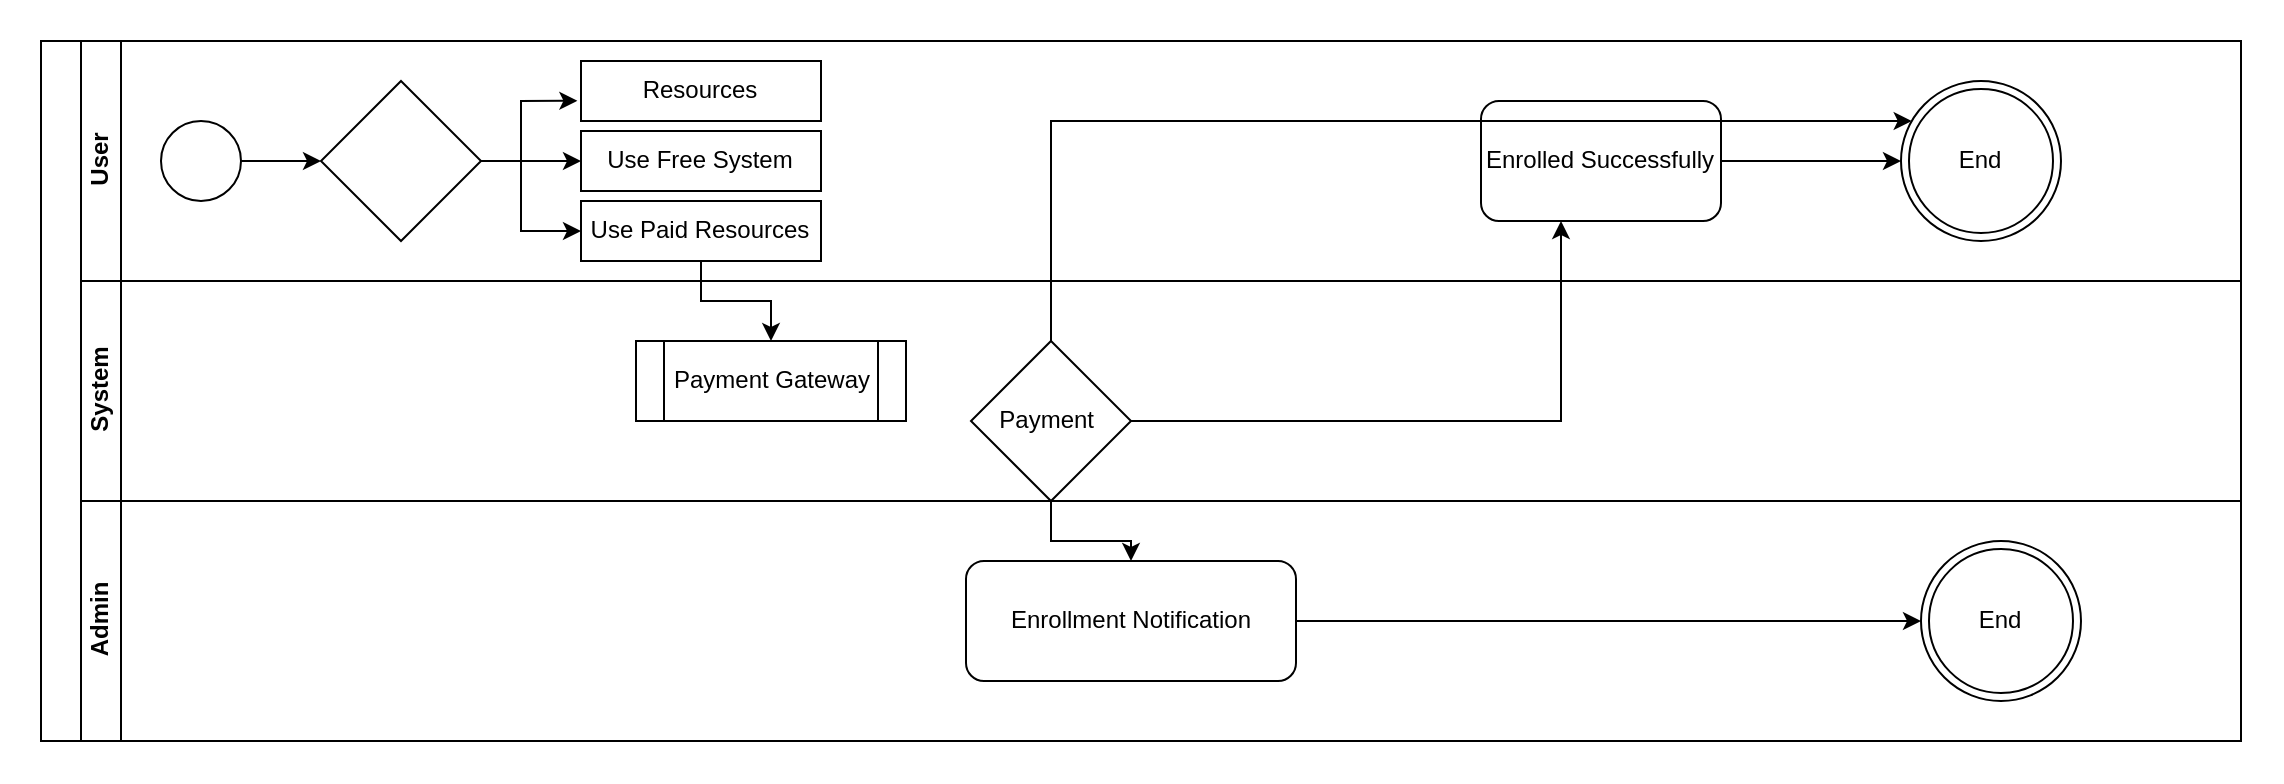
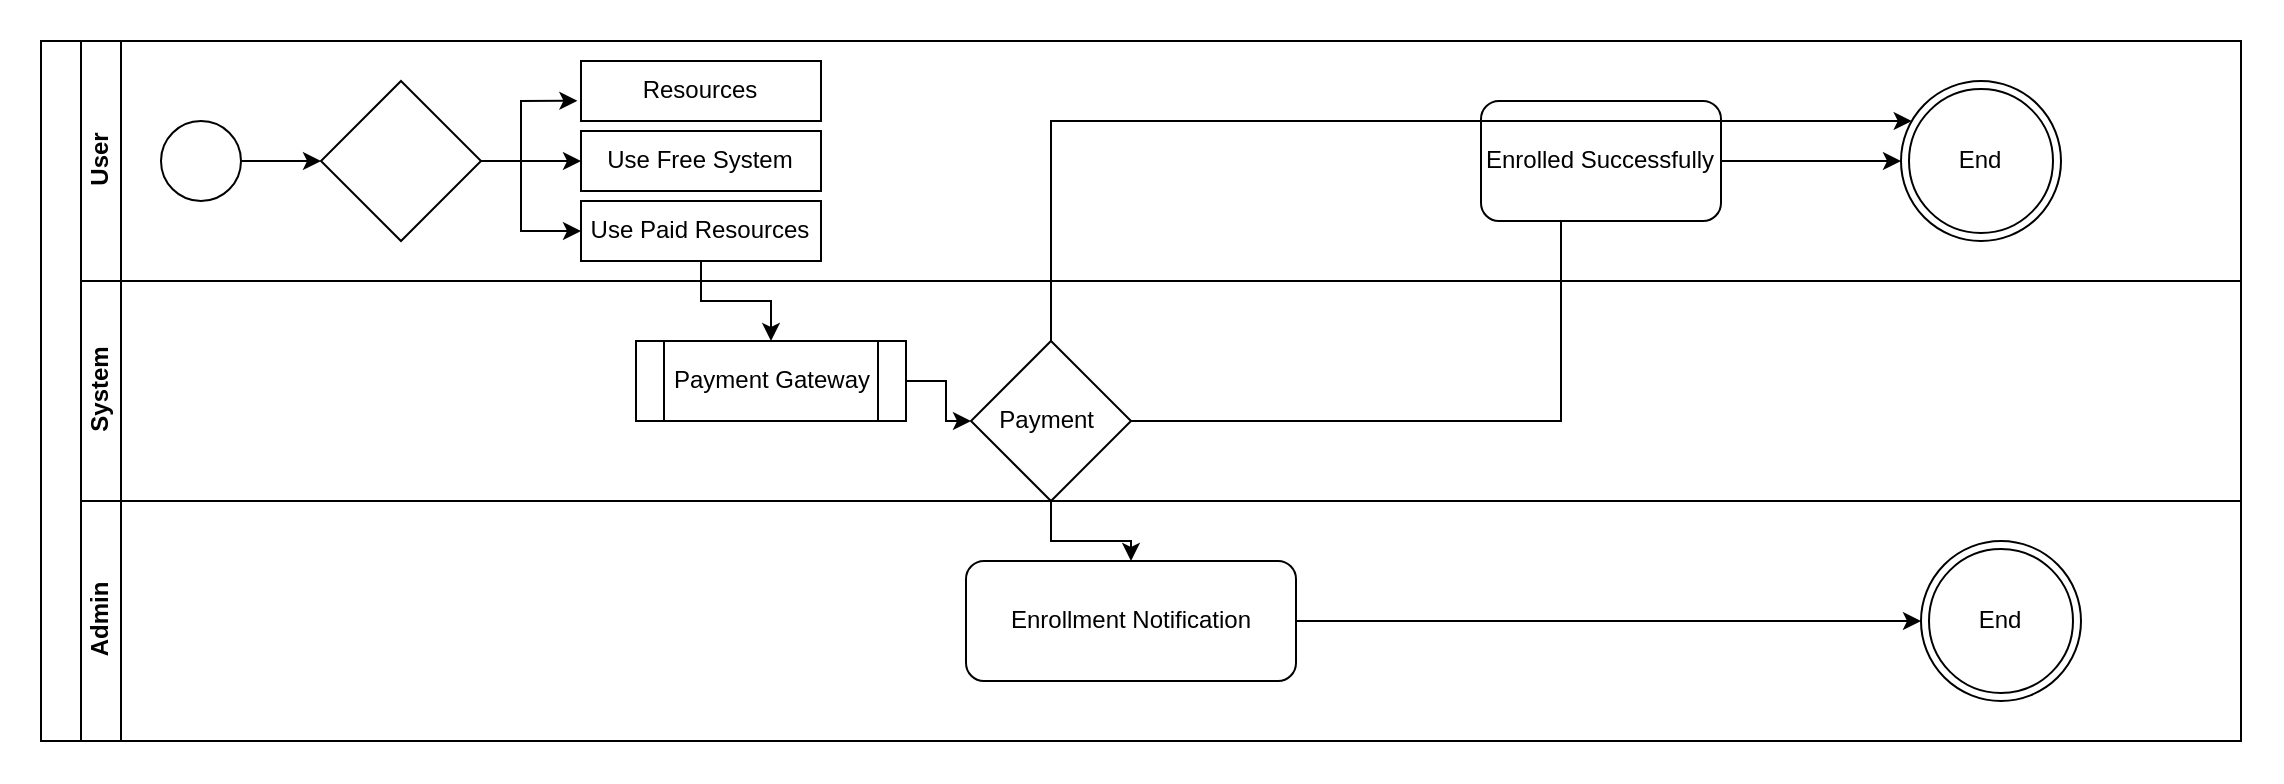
(1561, 236) -> (1561, 230)
none -> (946, 387)
